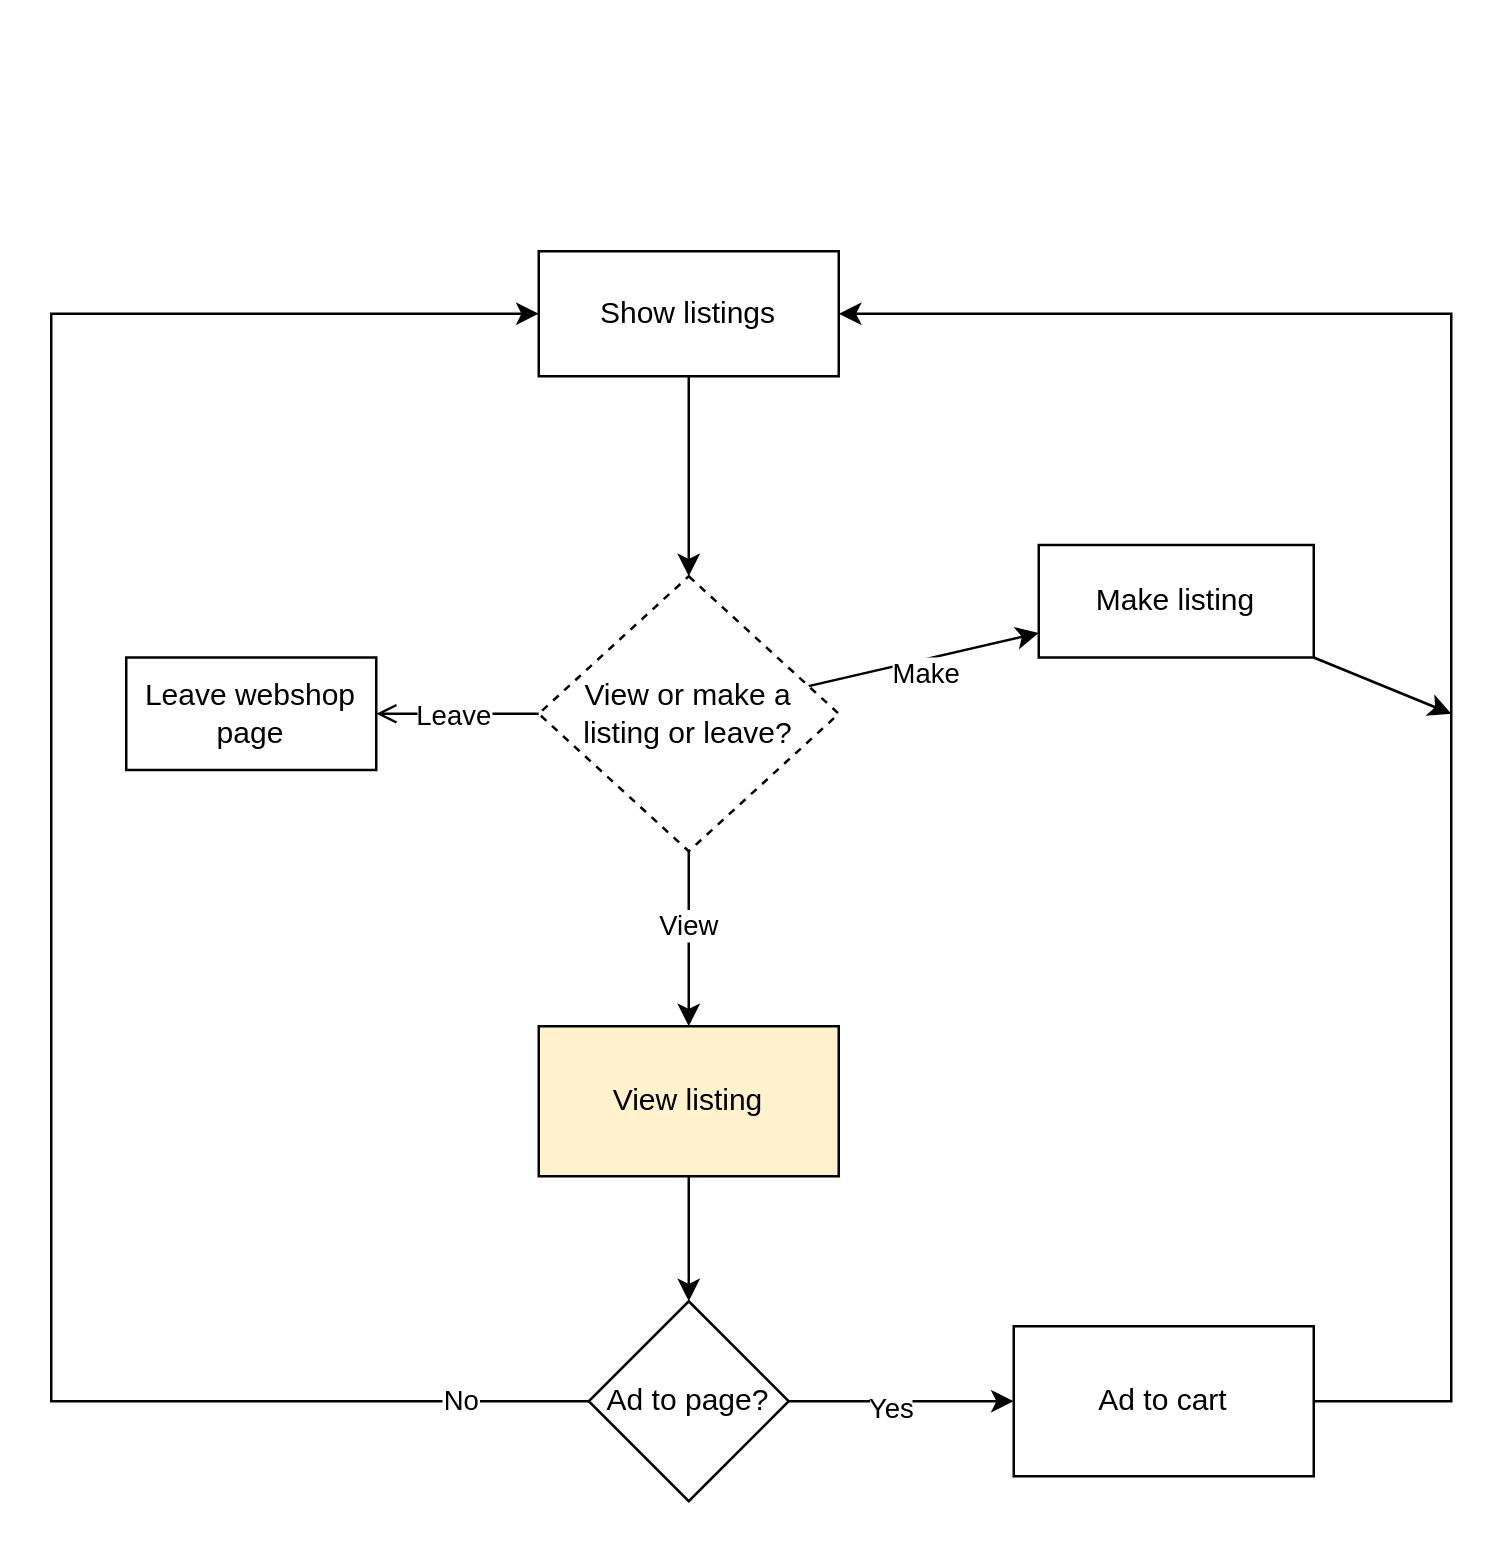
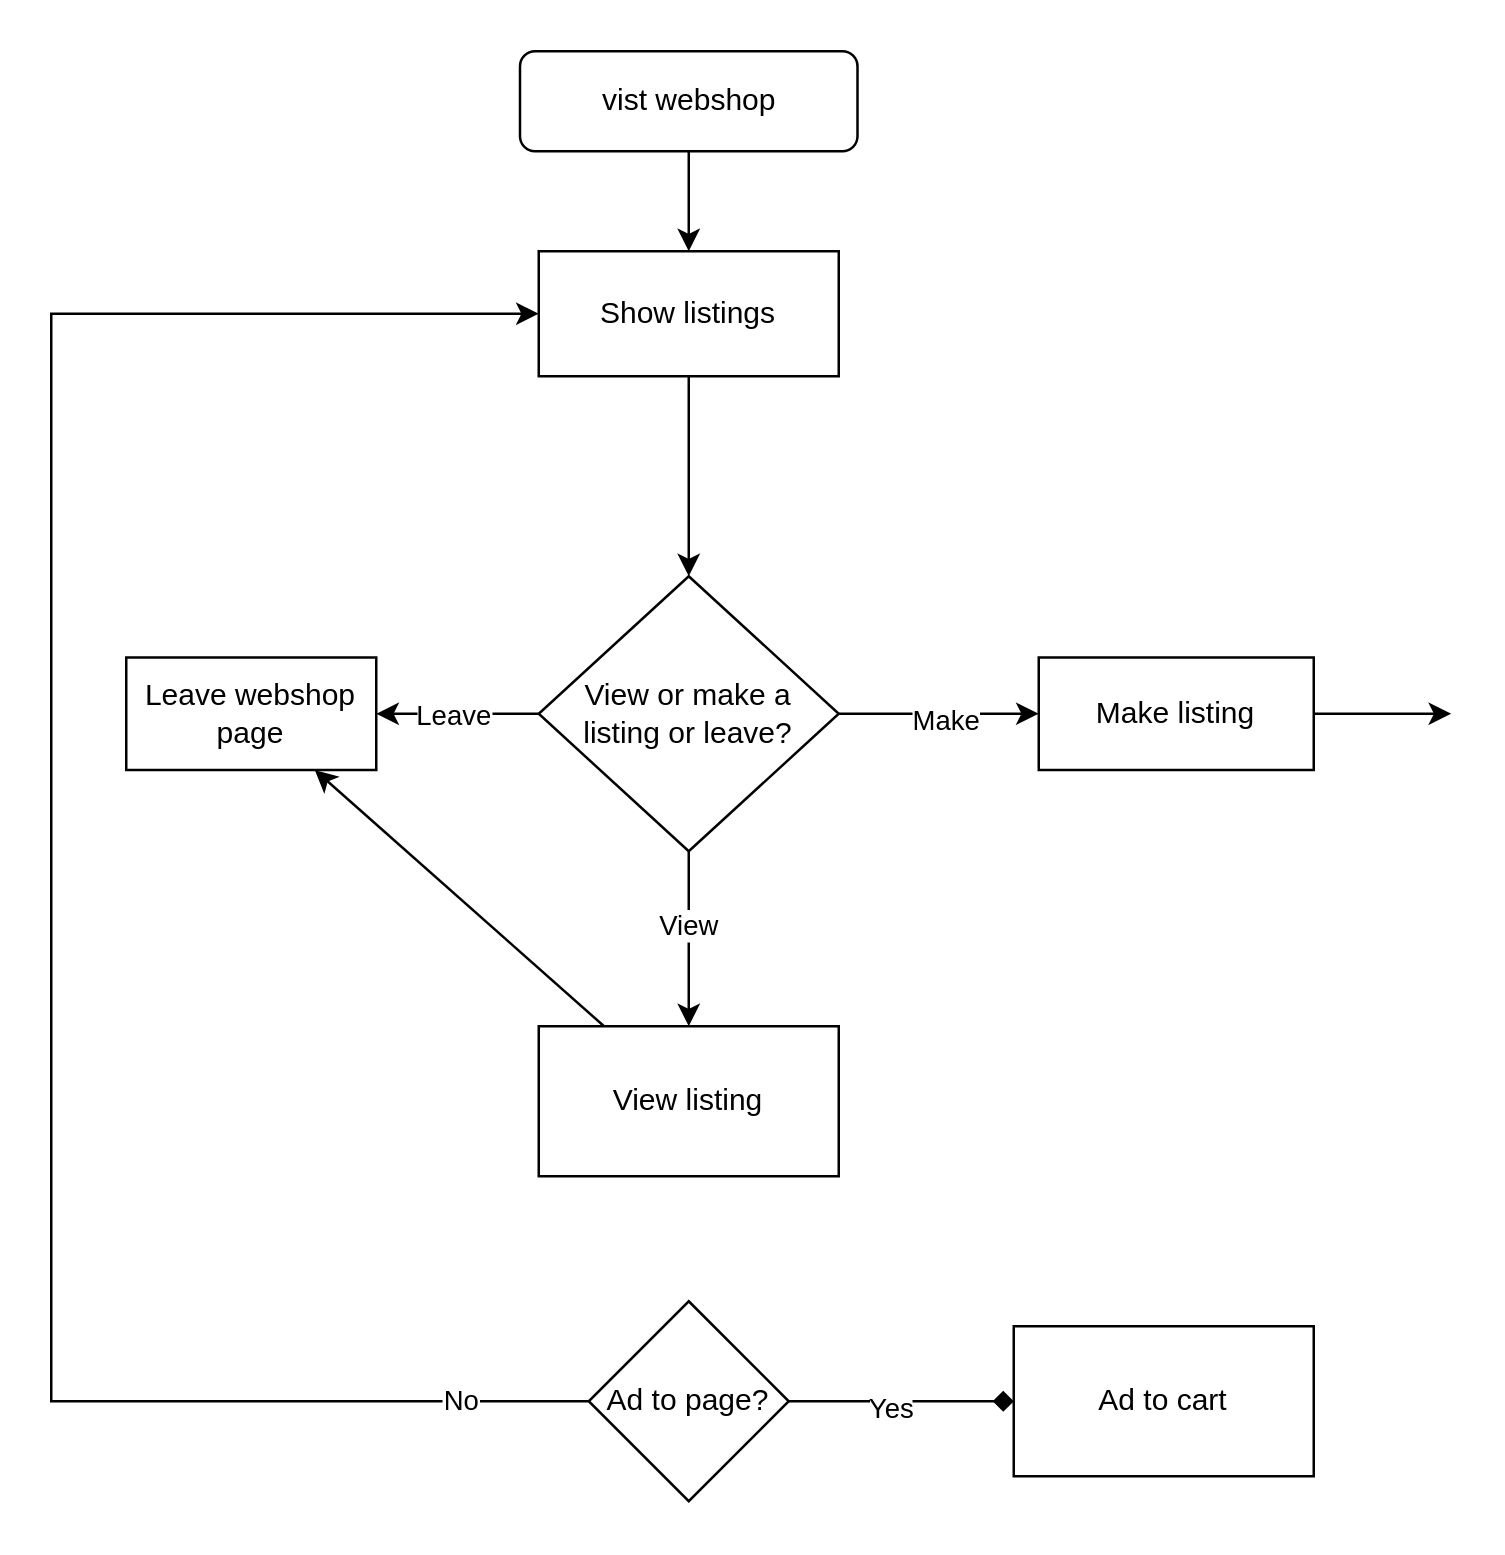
none -> (689, 101)
none -> (689, 193)
(1176, 601) -> (1176, 714)
(1451, 628) -> none
(390, 714) -> (394, 714)
(689, 714) -> (689, 714)
(689, 1101) -> (689, 1101)
(689, 1230) -> (465, 903)
(994, 1401) -> (993, 1401)
